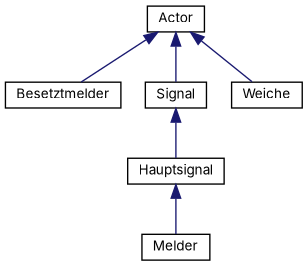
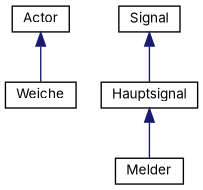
(176, 64) -> none
(63, 95) -> none
